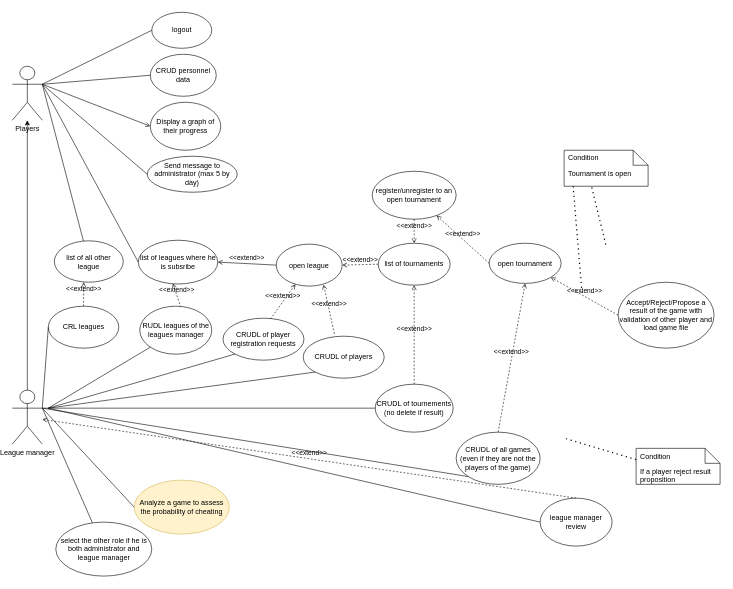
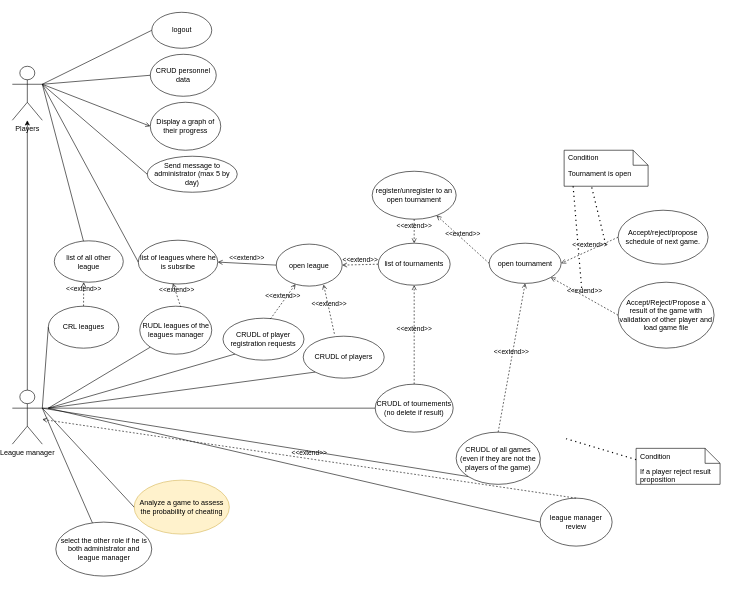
none -> (663, 237)
none -> (591, 250)
